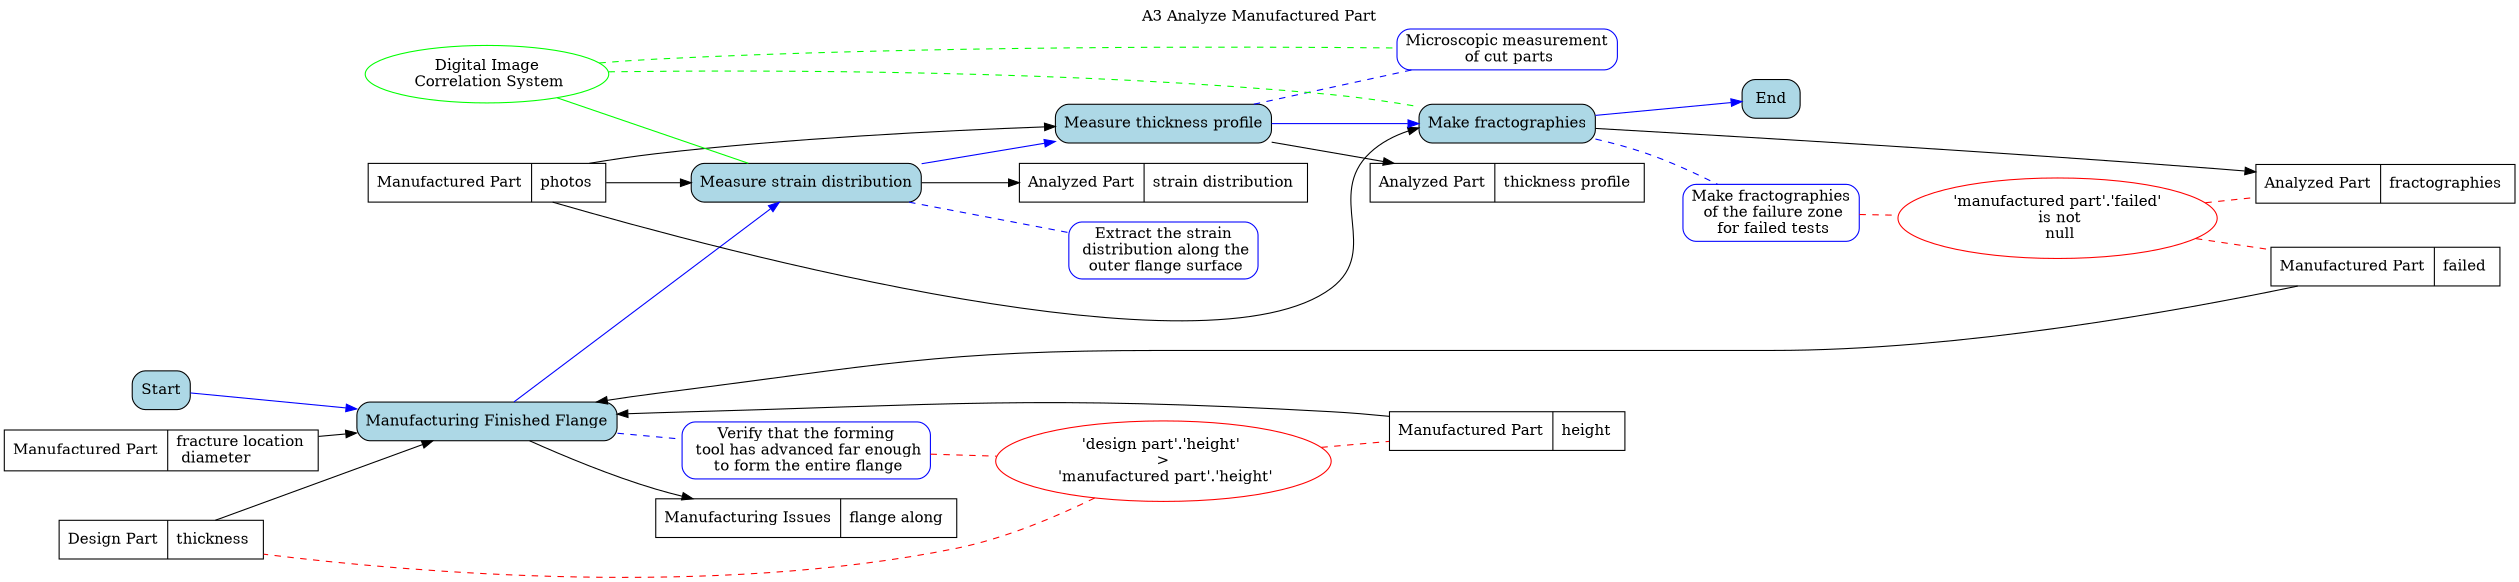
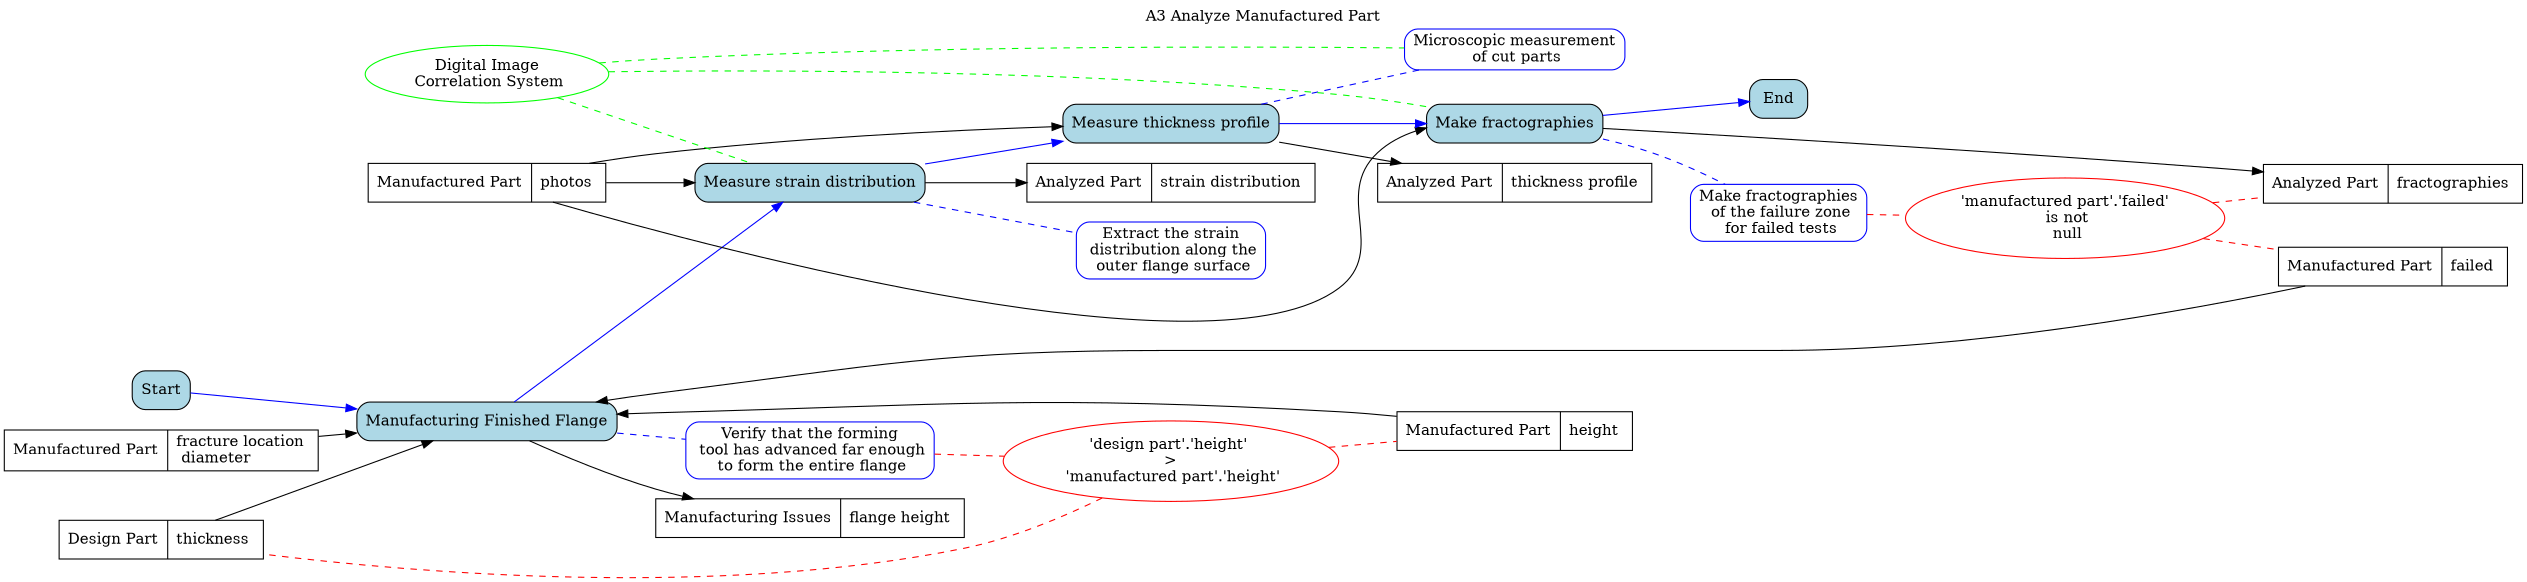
(653, 131) -> (654, 130)
(899, 518) -> (902, 518)
